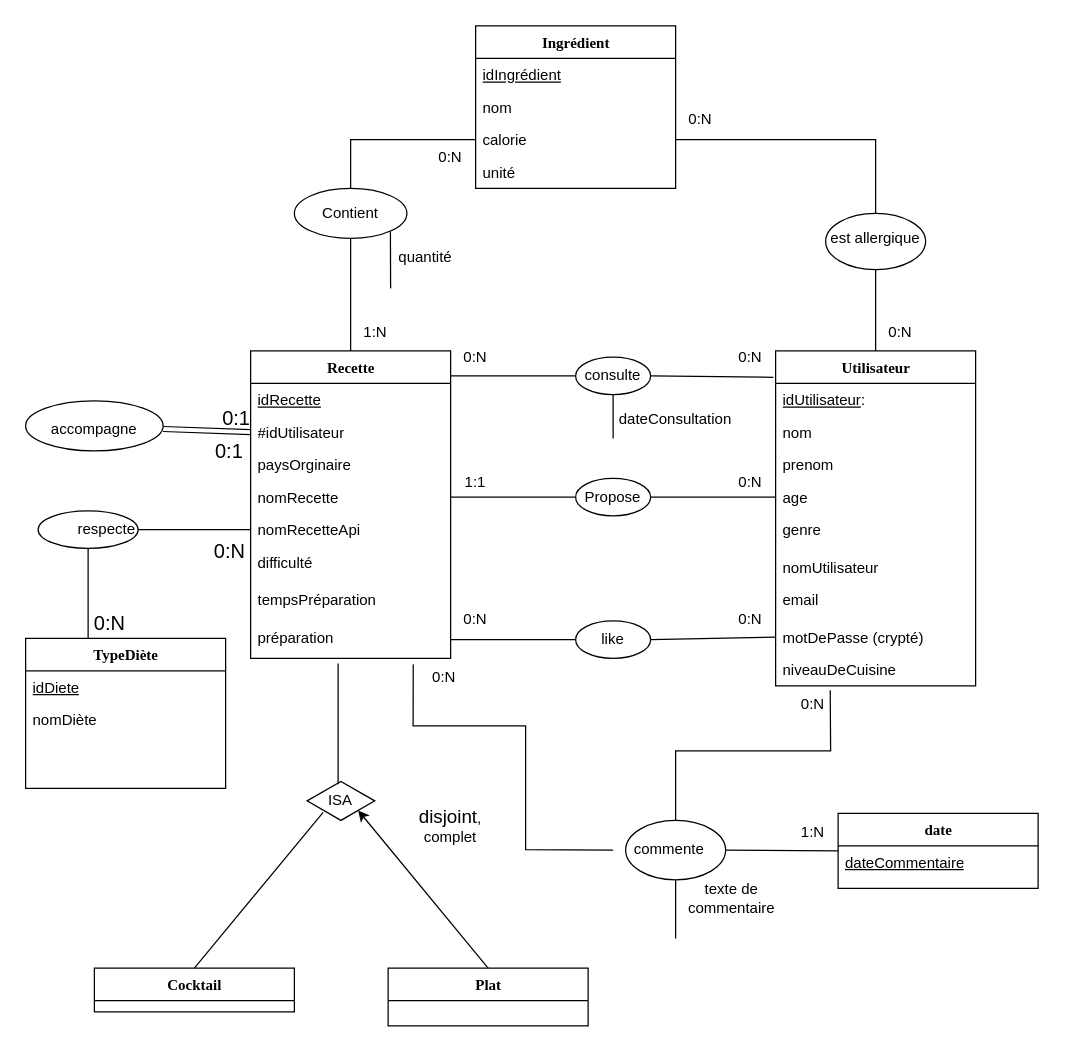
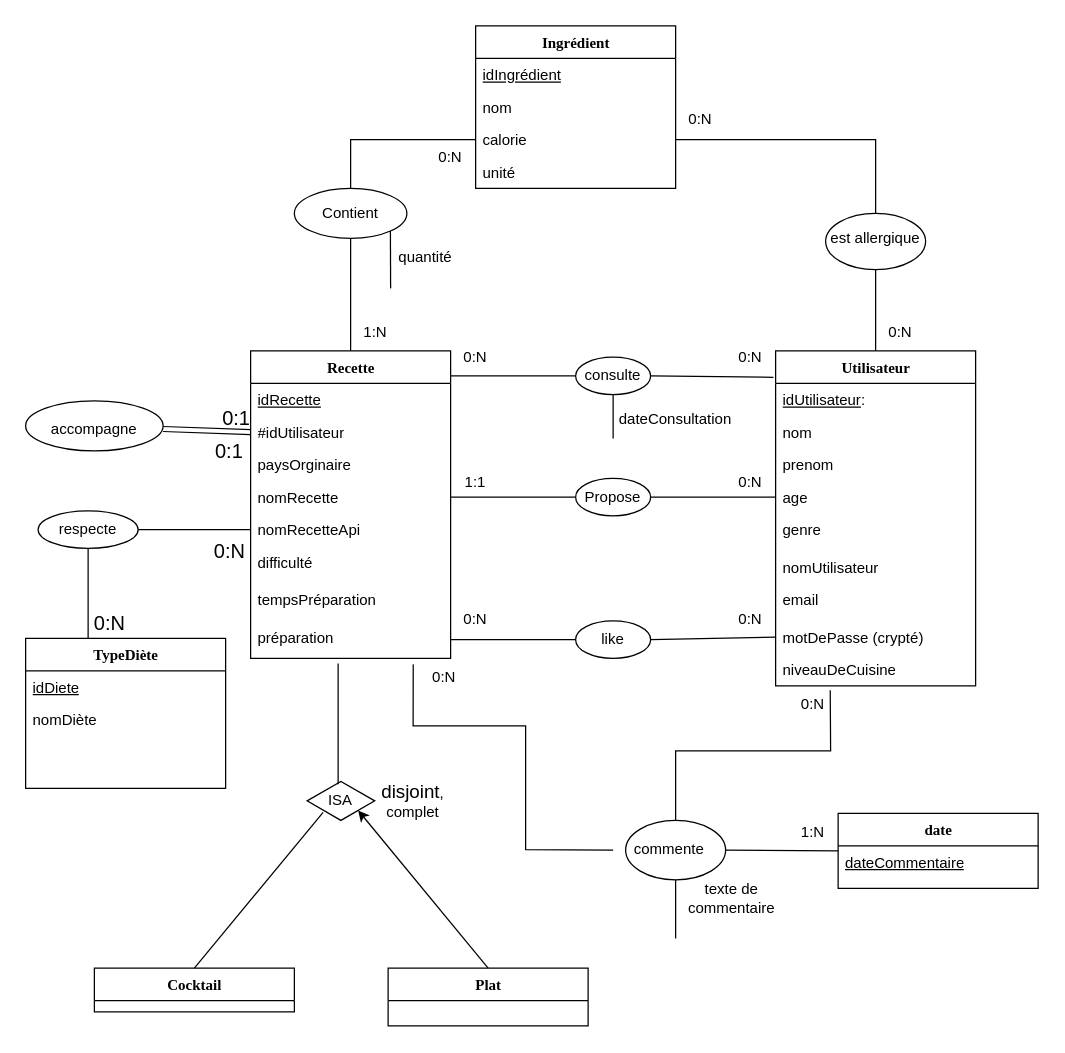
(107, 529) -> (88, 529)
(451, 826) -> (413, 801)
